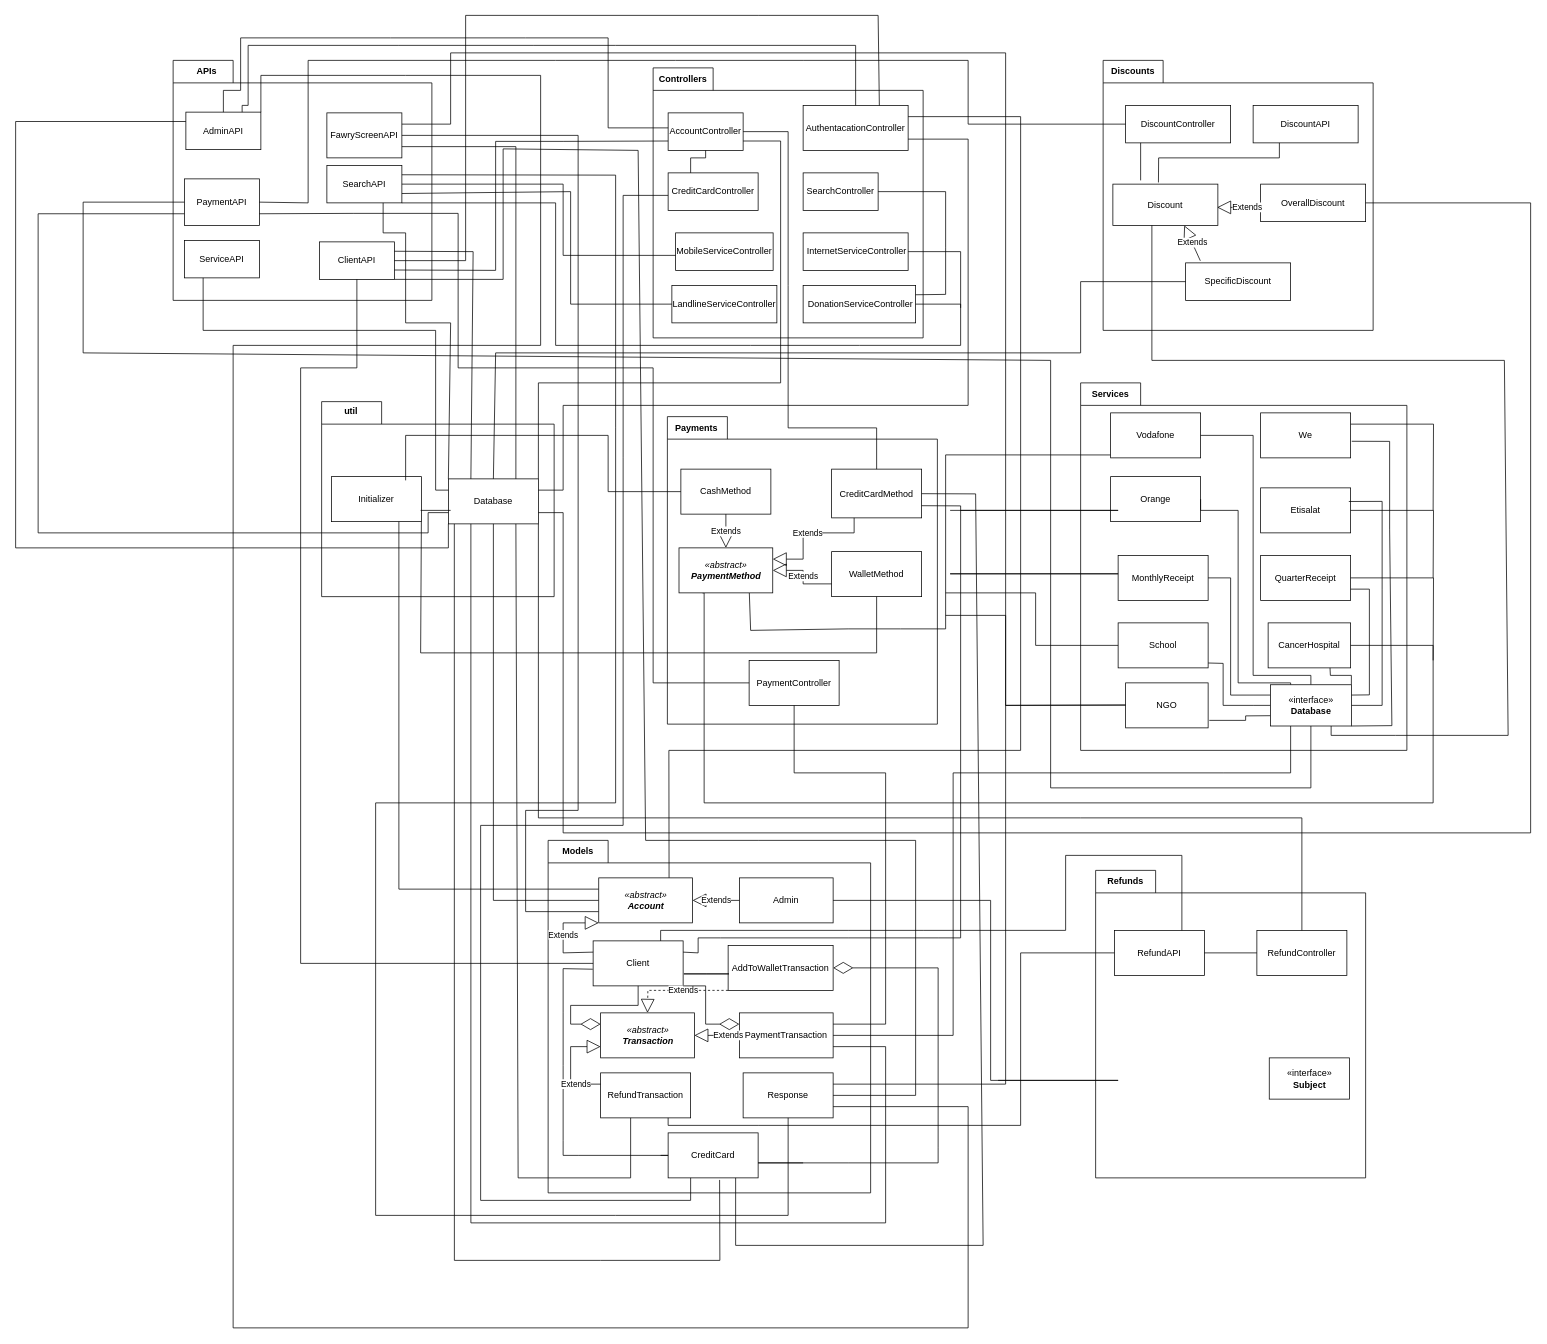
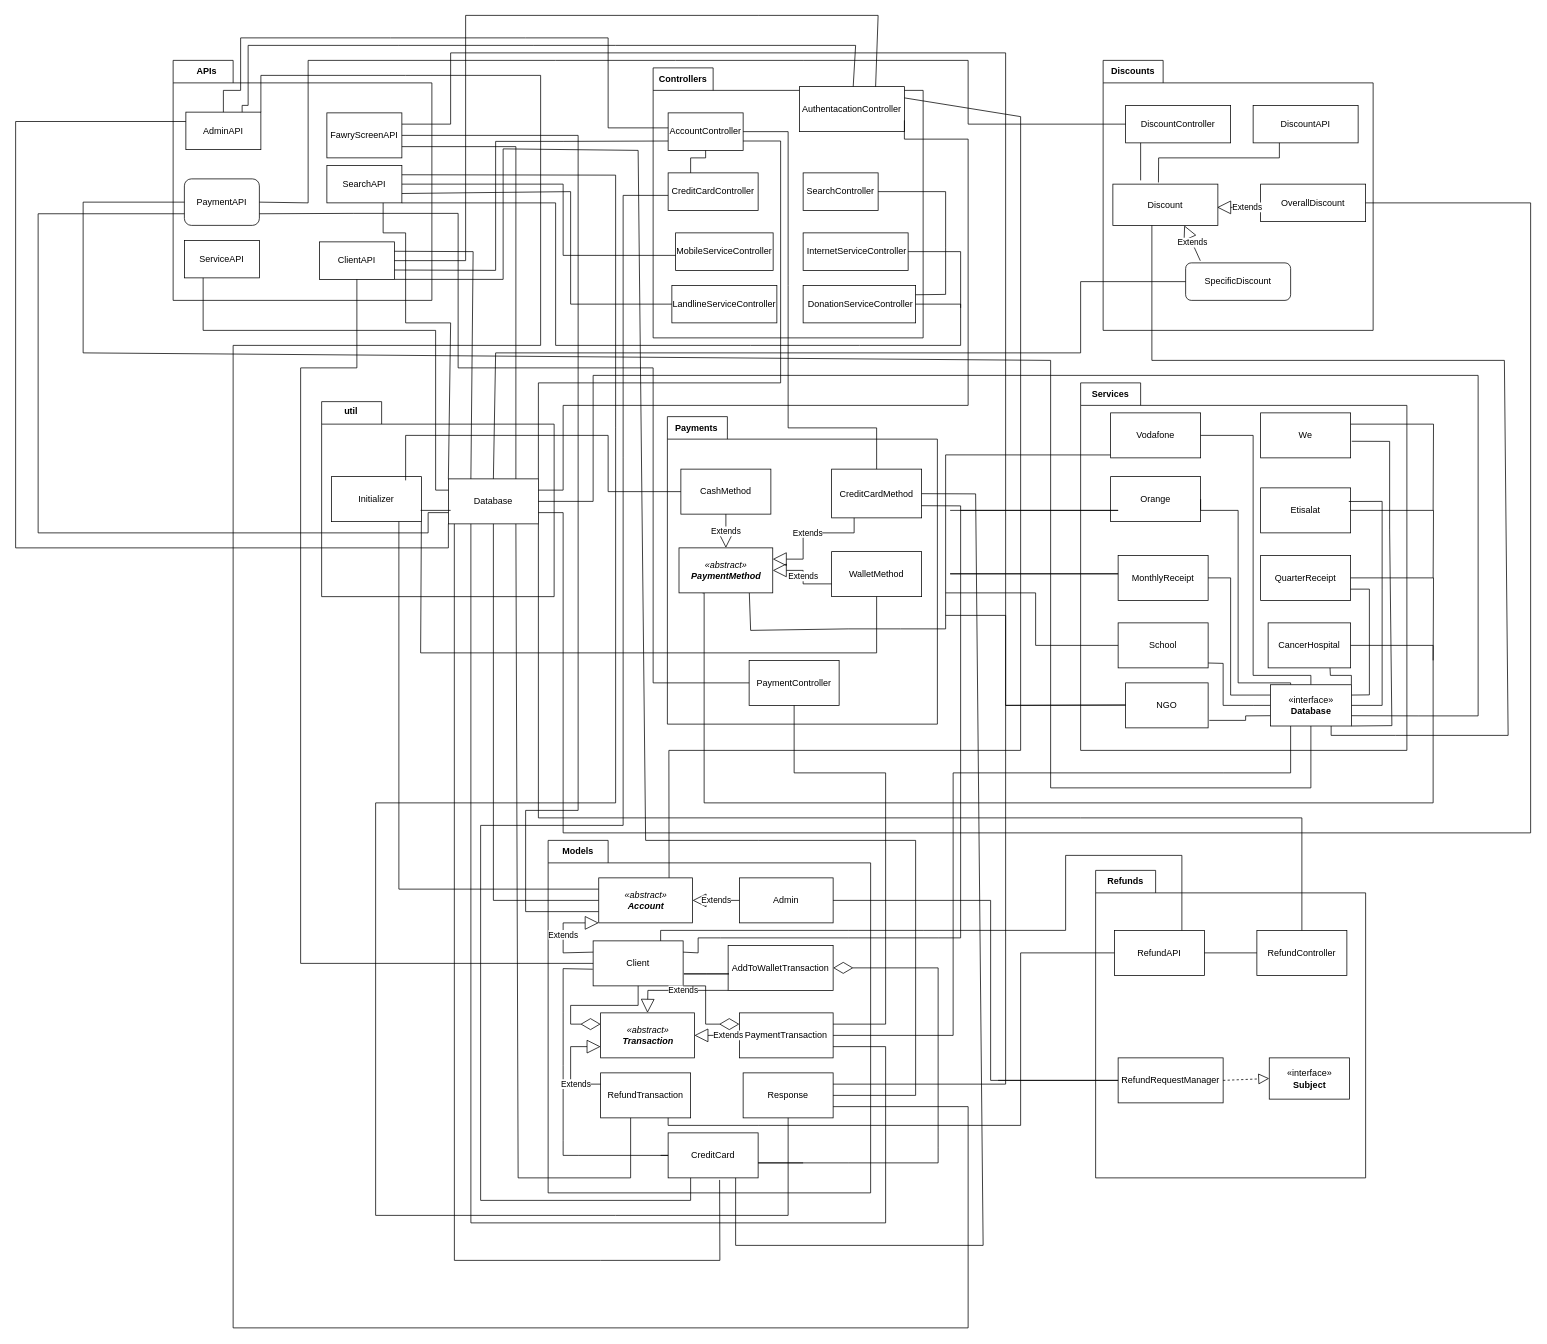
(855, 128) -> (852, 109)
(222, 202) -> (222, 202)
(1238, 282) -> (1238, 282)
none -> (1178, 375)
(712, 990) -> (712, 990)
none -> (1170, 1080)
none -> (1240, 1080)
